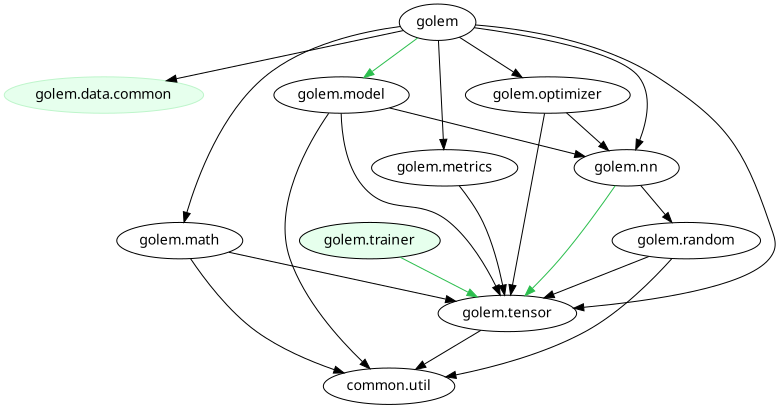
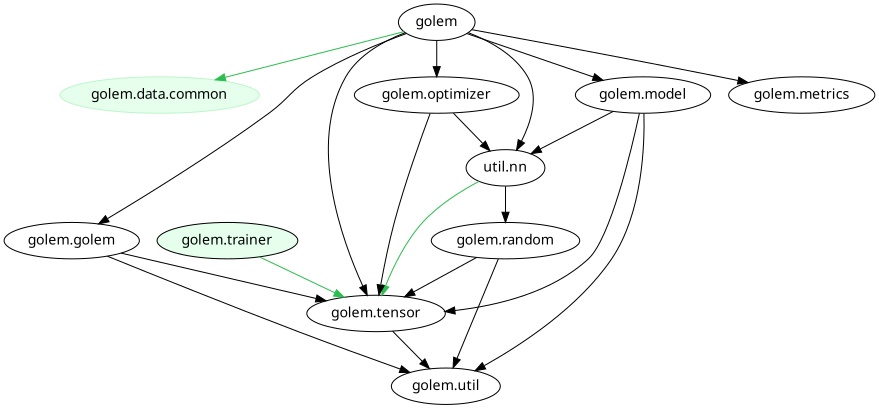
(395, 55) -> (530, 55)
(284, 56) -> (314, 54)
(627, 168) -> (505, 168)
(487, 233) -> none
(180, 241) -> (72, 241)
(389, 386) -> (446, 386)
